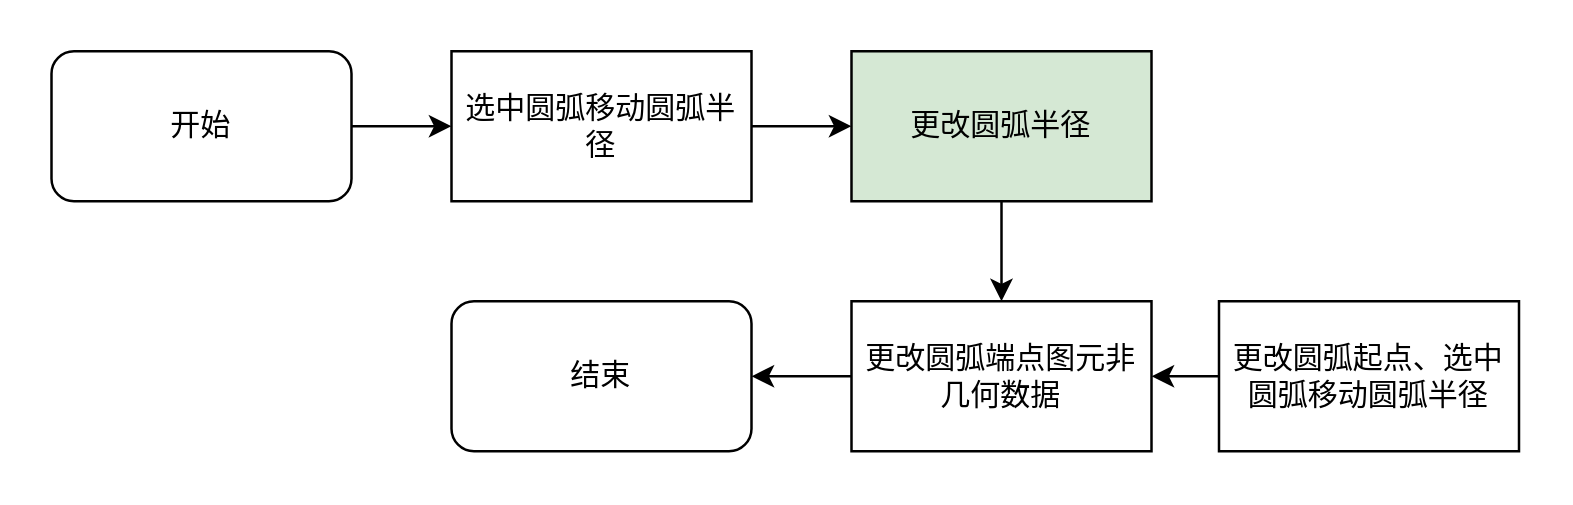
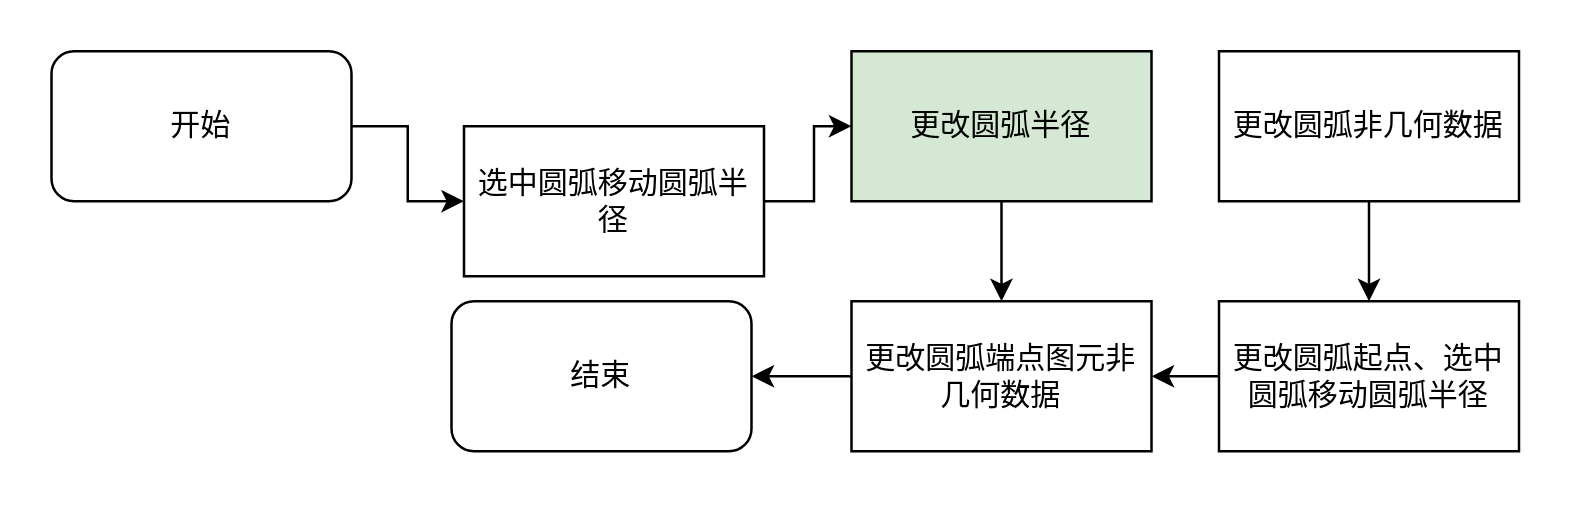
(601, 126) -> (614, 201)
none -> (1369, 126)
none -> (1369, 243)
